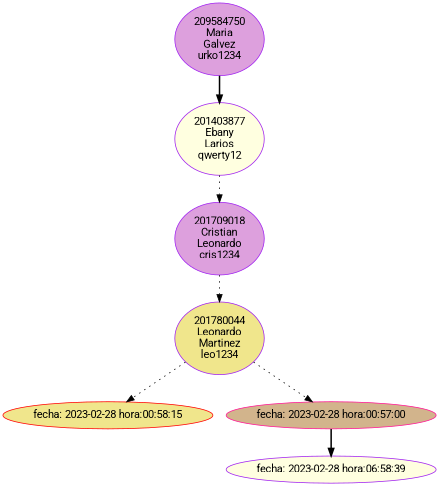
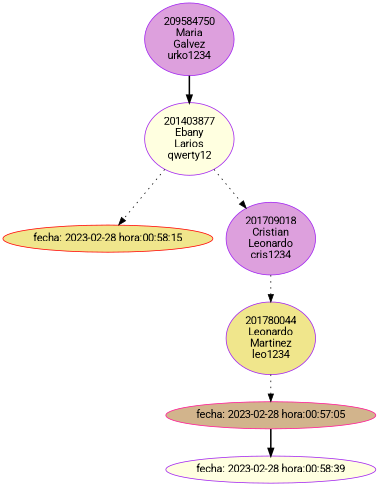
(159, 380) -> (144, 194)
(331, 415) -> (271, 415)
(331, 470) -> (271, 470)
